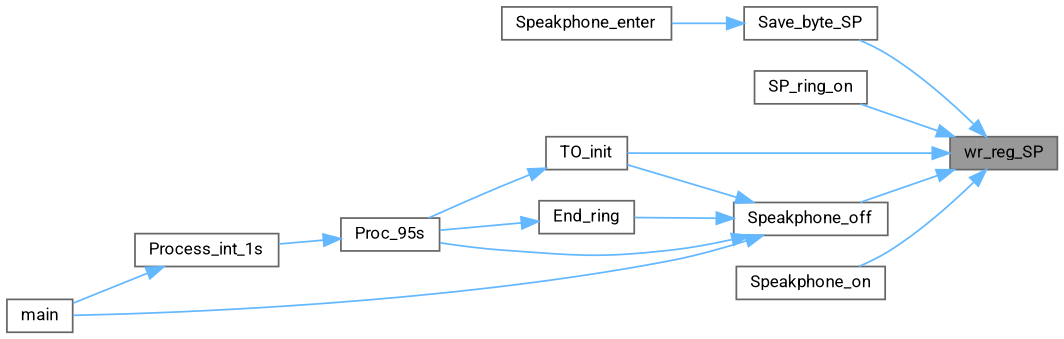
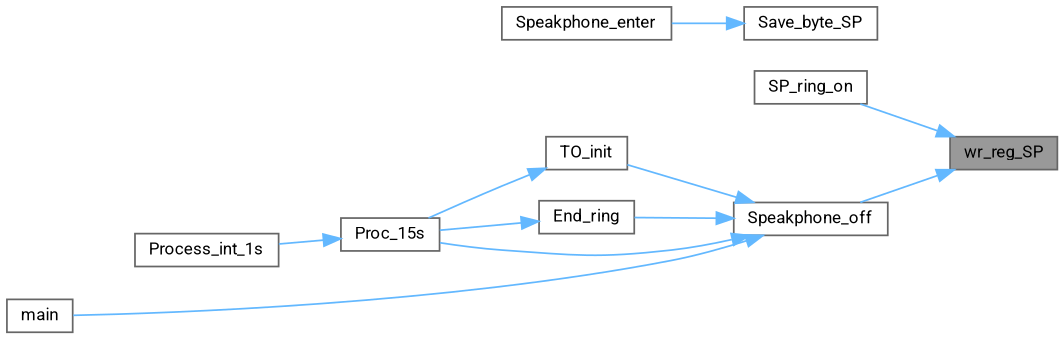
(920, 77) -> none
(780, 153) -> none
(390, 234) -> (390, 234)
(811, 283) -> none
(110, 288) -> none
